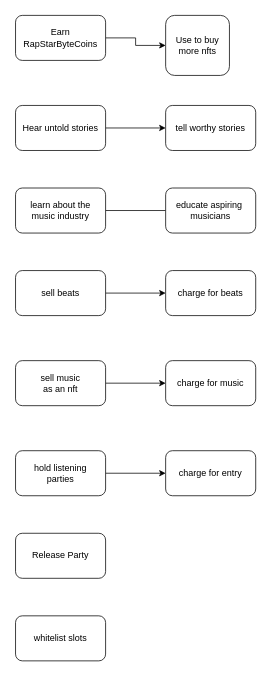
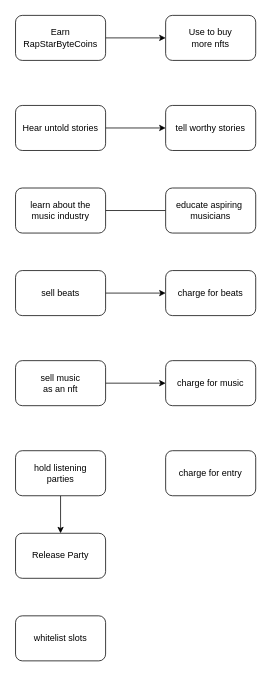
(197, 45) -> (210, 38)
(132, 473) -> (60, 512)
